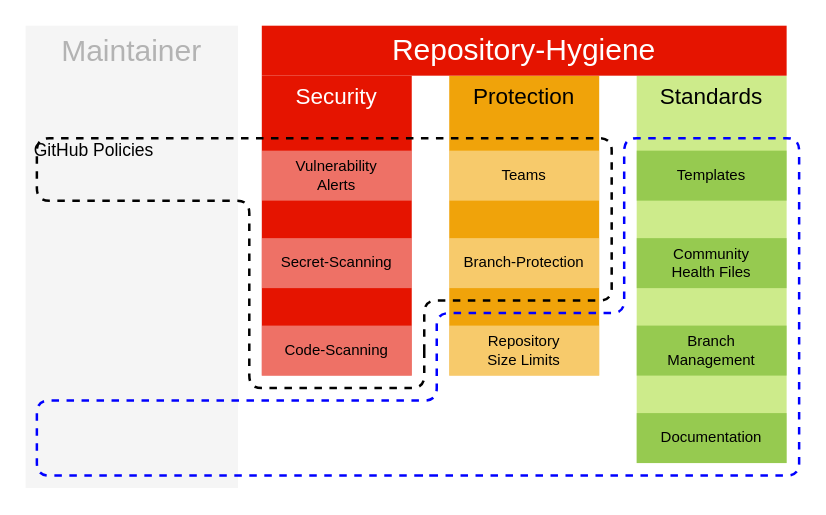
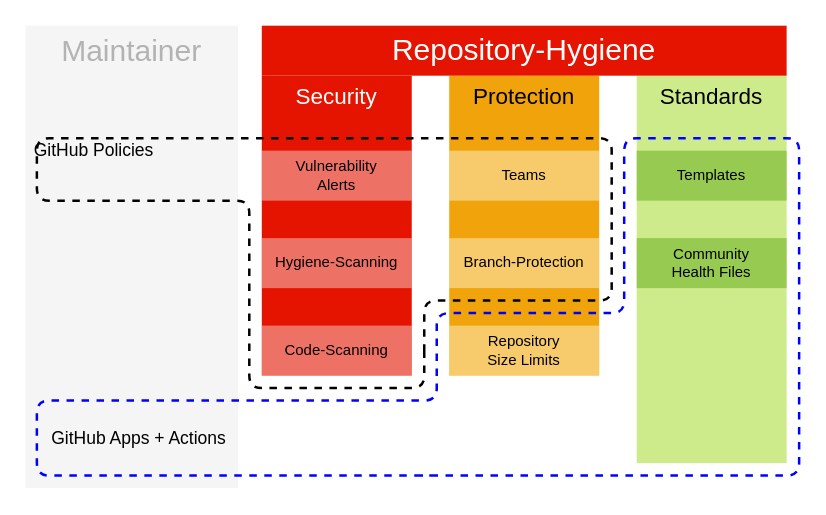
(337, 263) -> (337, 263)
(712, 351) -> none
none -> (144, 438)
(712, 438) -> none
